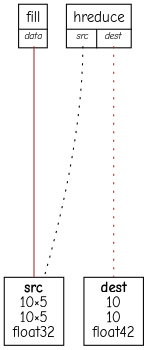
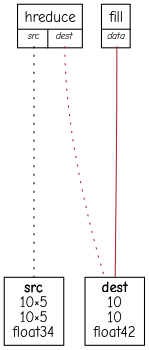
(34, 162) -> (116, 162)
(34, 333) -> (34, 333)
